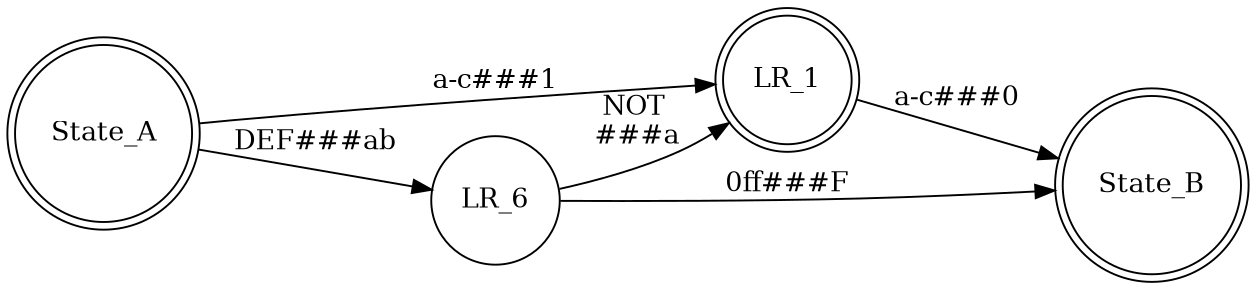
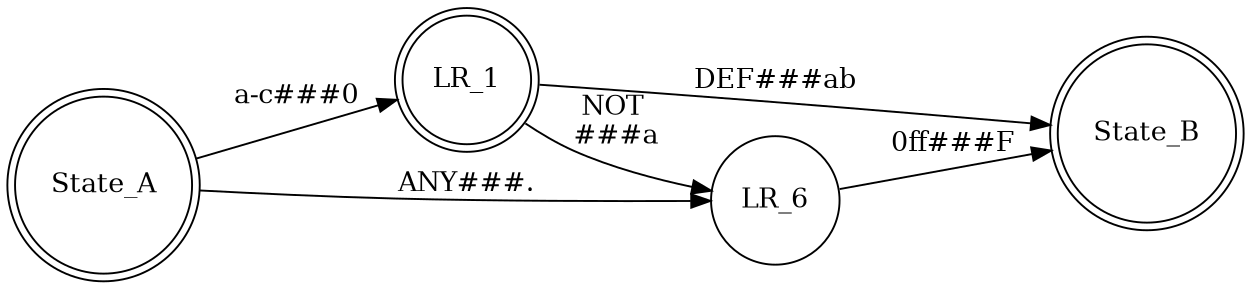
(496, 81) -> (297, 96)
(957, 98) -> (775, 81)
(315, 142) -> (467, 184)
(638, 167) -> (606, 163)
